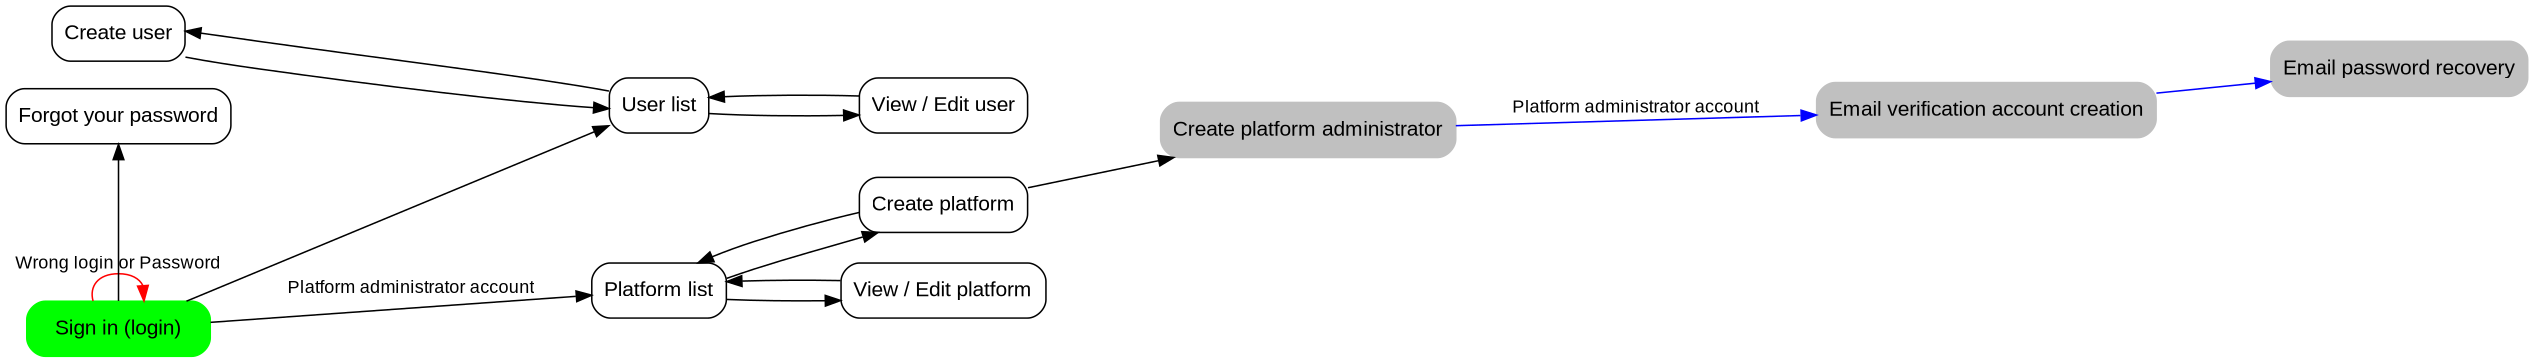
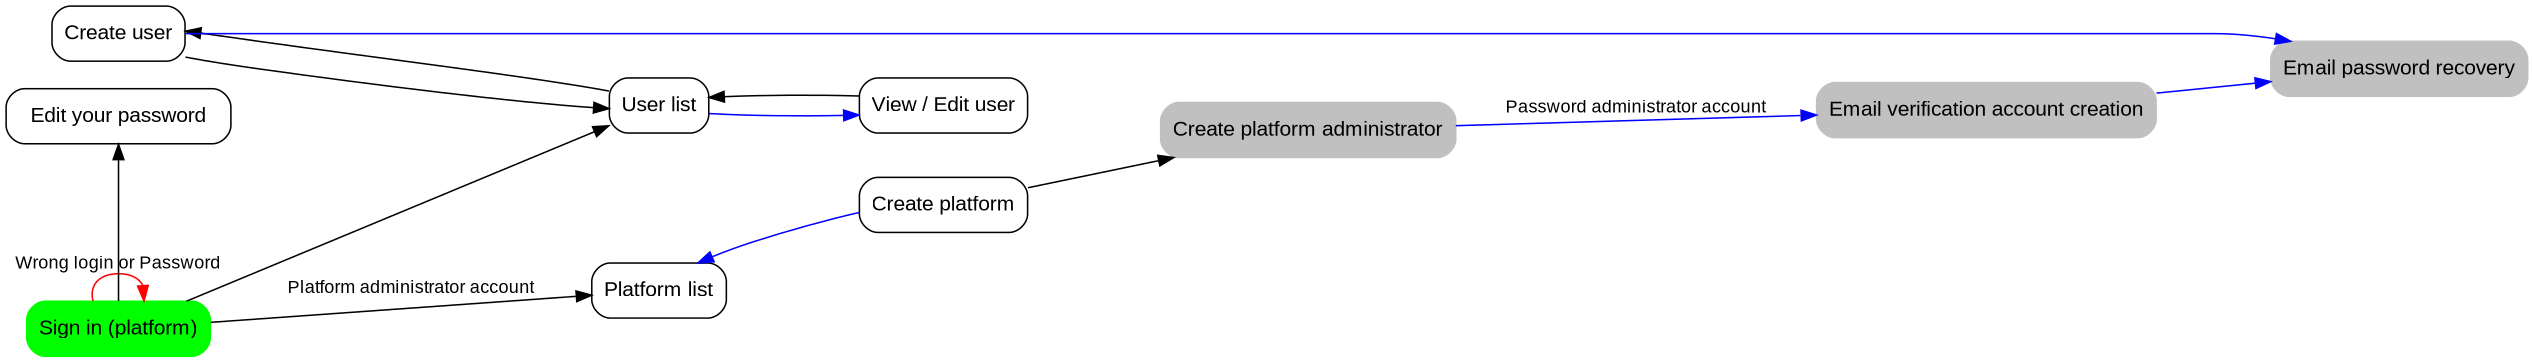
none -> (1230, 34)
(1636, 108) -> (1636, 108)
(119, 116) -> (119, 116)
(776, 116) -> (776, 116)
(785, 232) -> (785, 232)
(794, 257) -> none
(943, 291) -> none
(119, 329) -> (119, 329)
